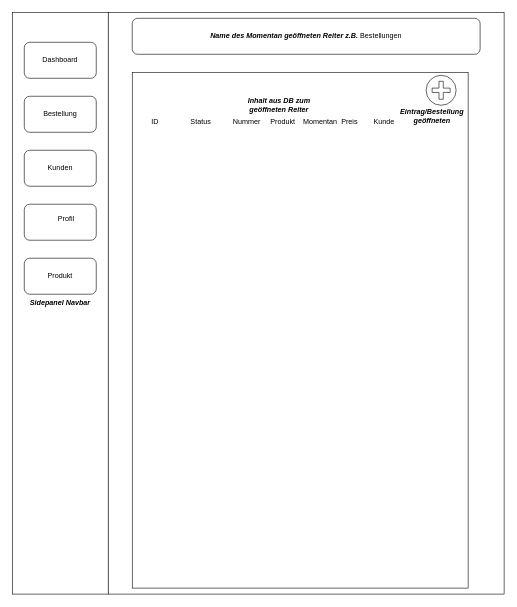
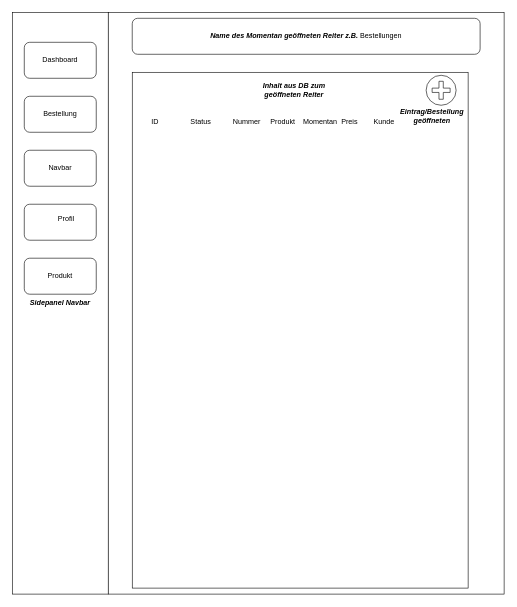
(279, 105) -> (294, 90)
(60, 168) -> (60, 168)
